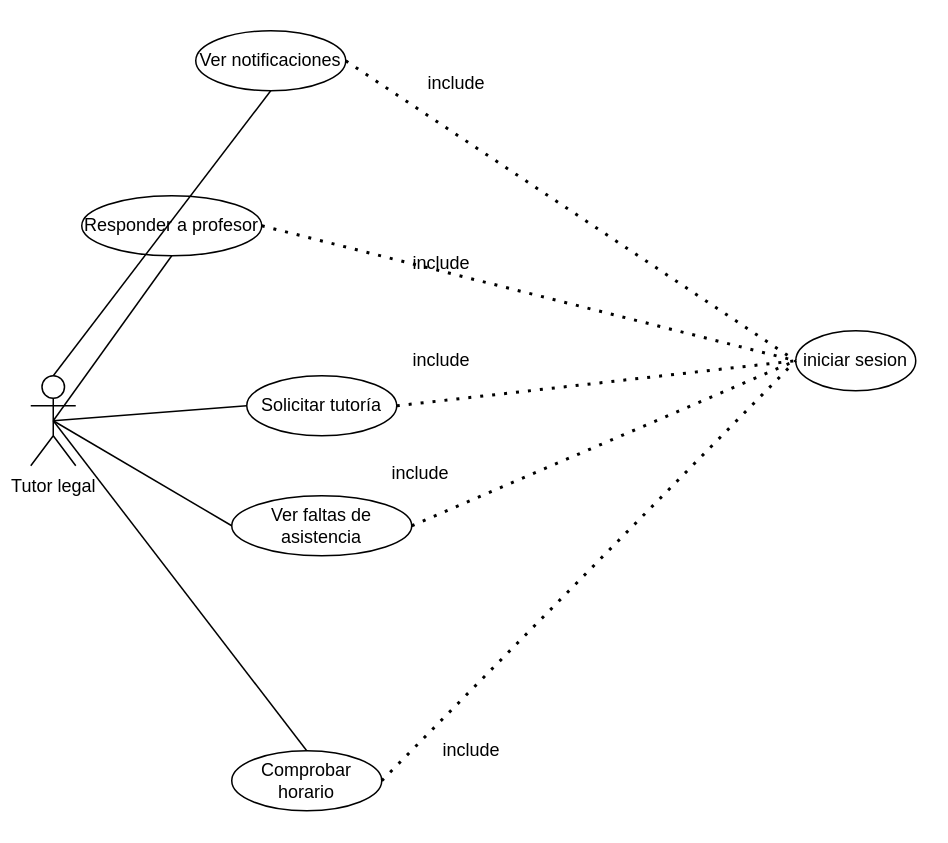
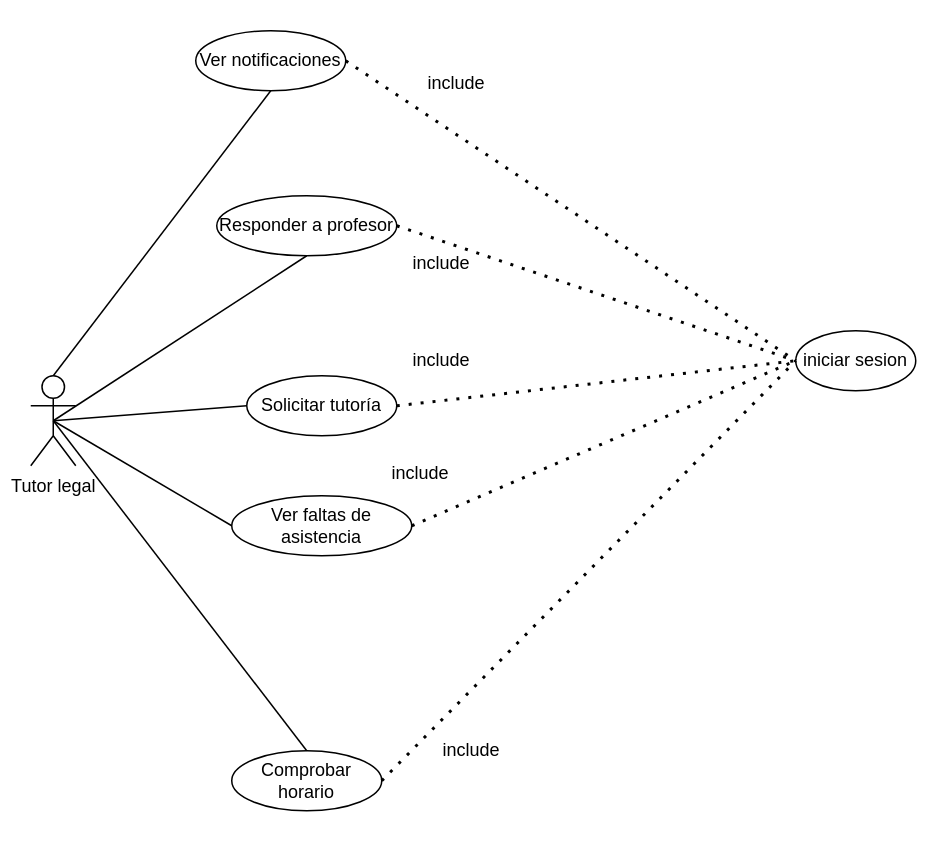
(172, 226) -> (307, 226)
